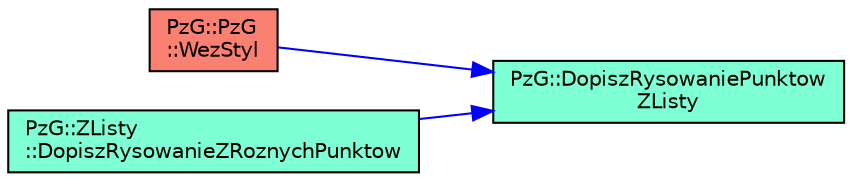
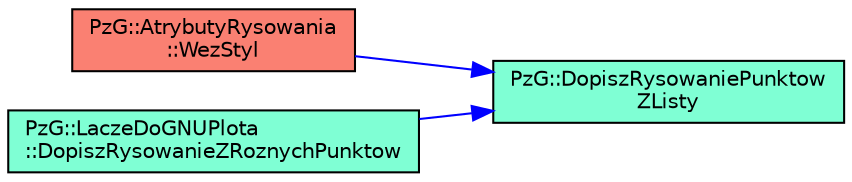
(214, 40) -> (214, 40)
(214, 141) -> (214, 141)
